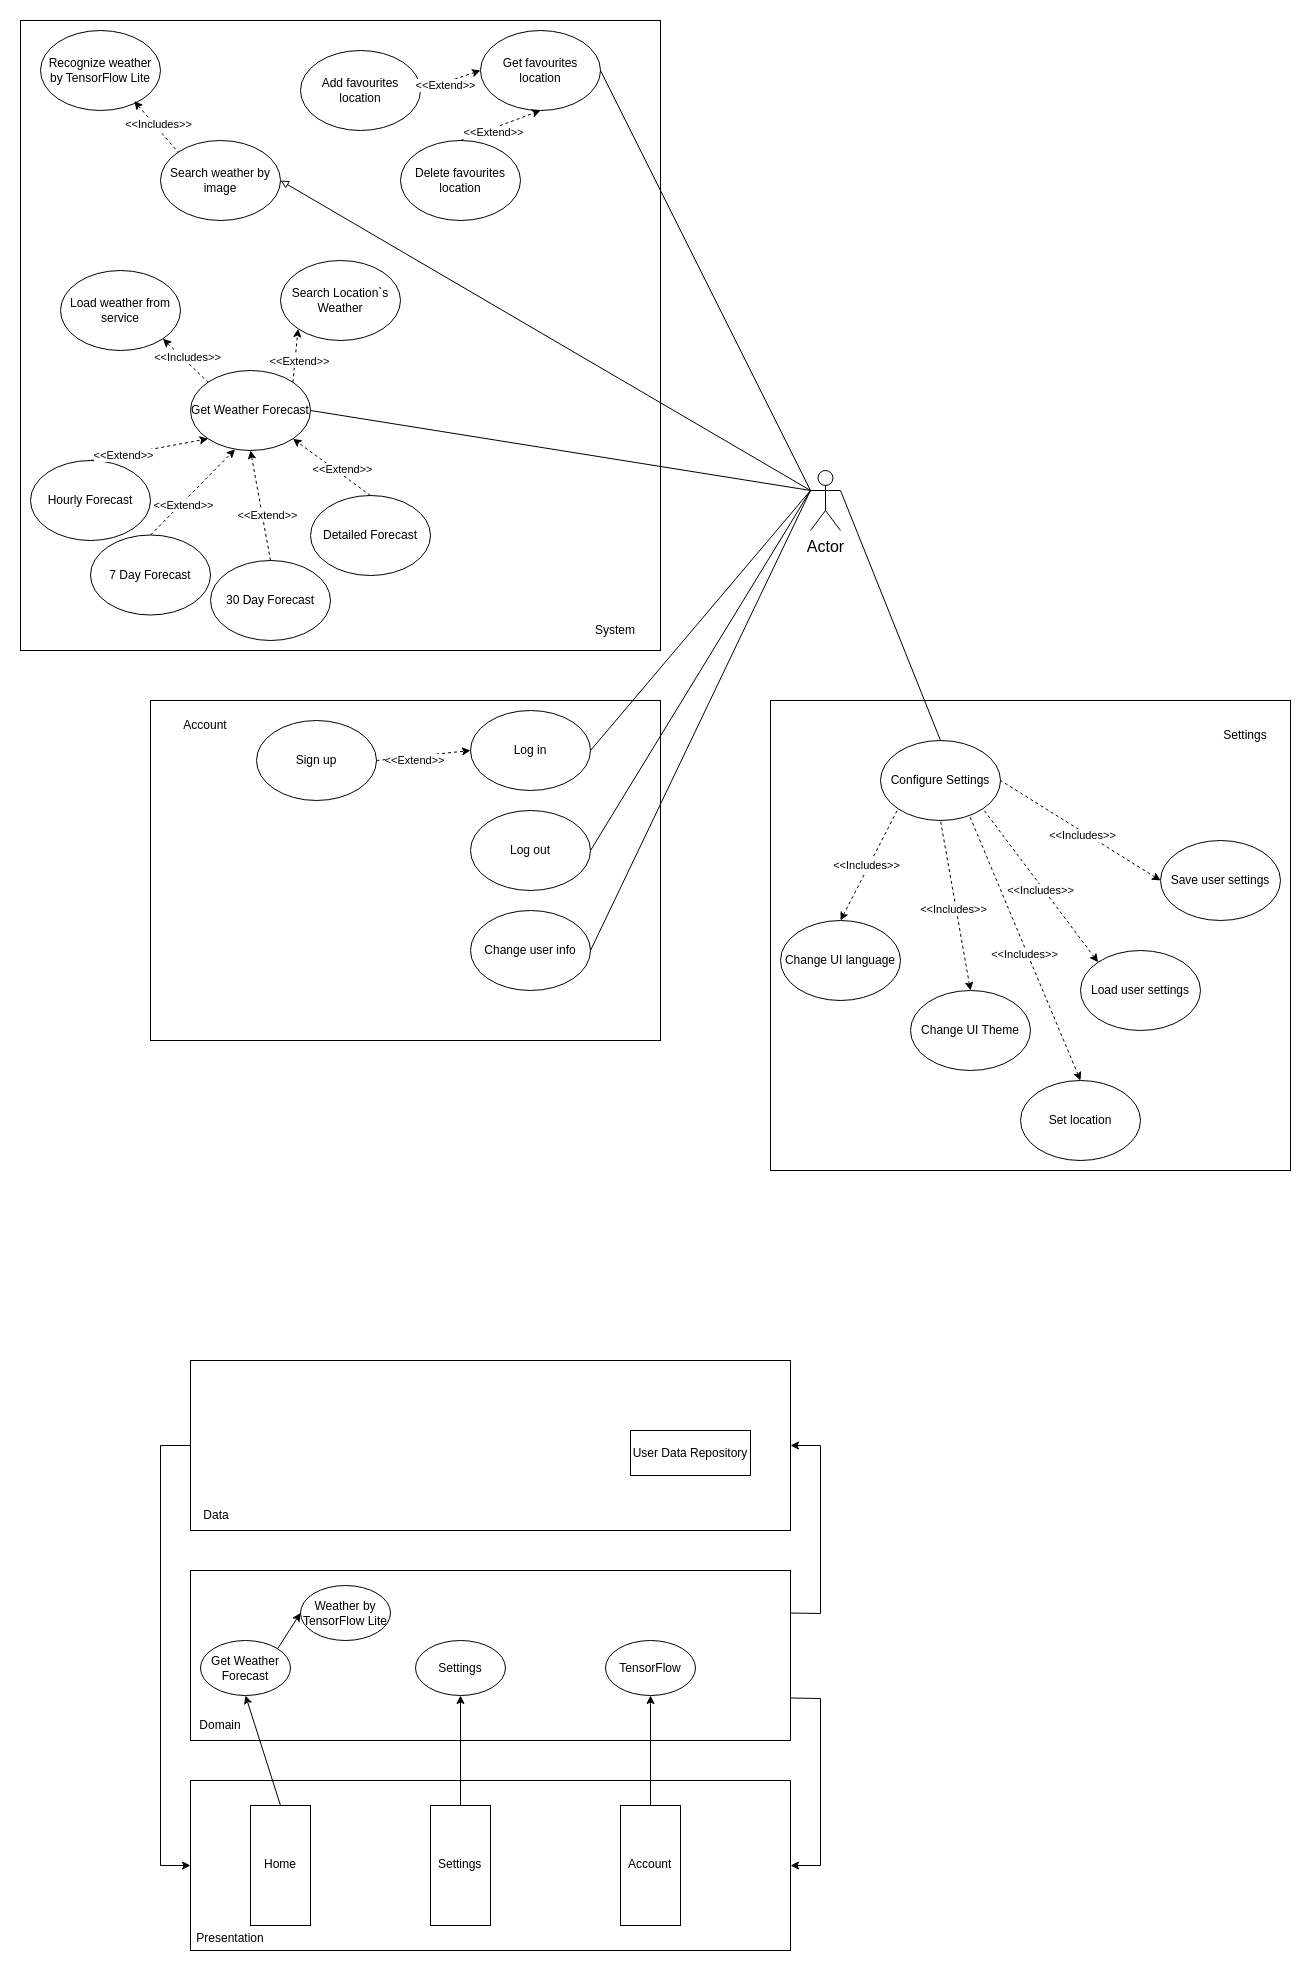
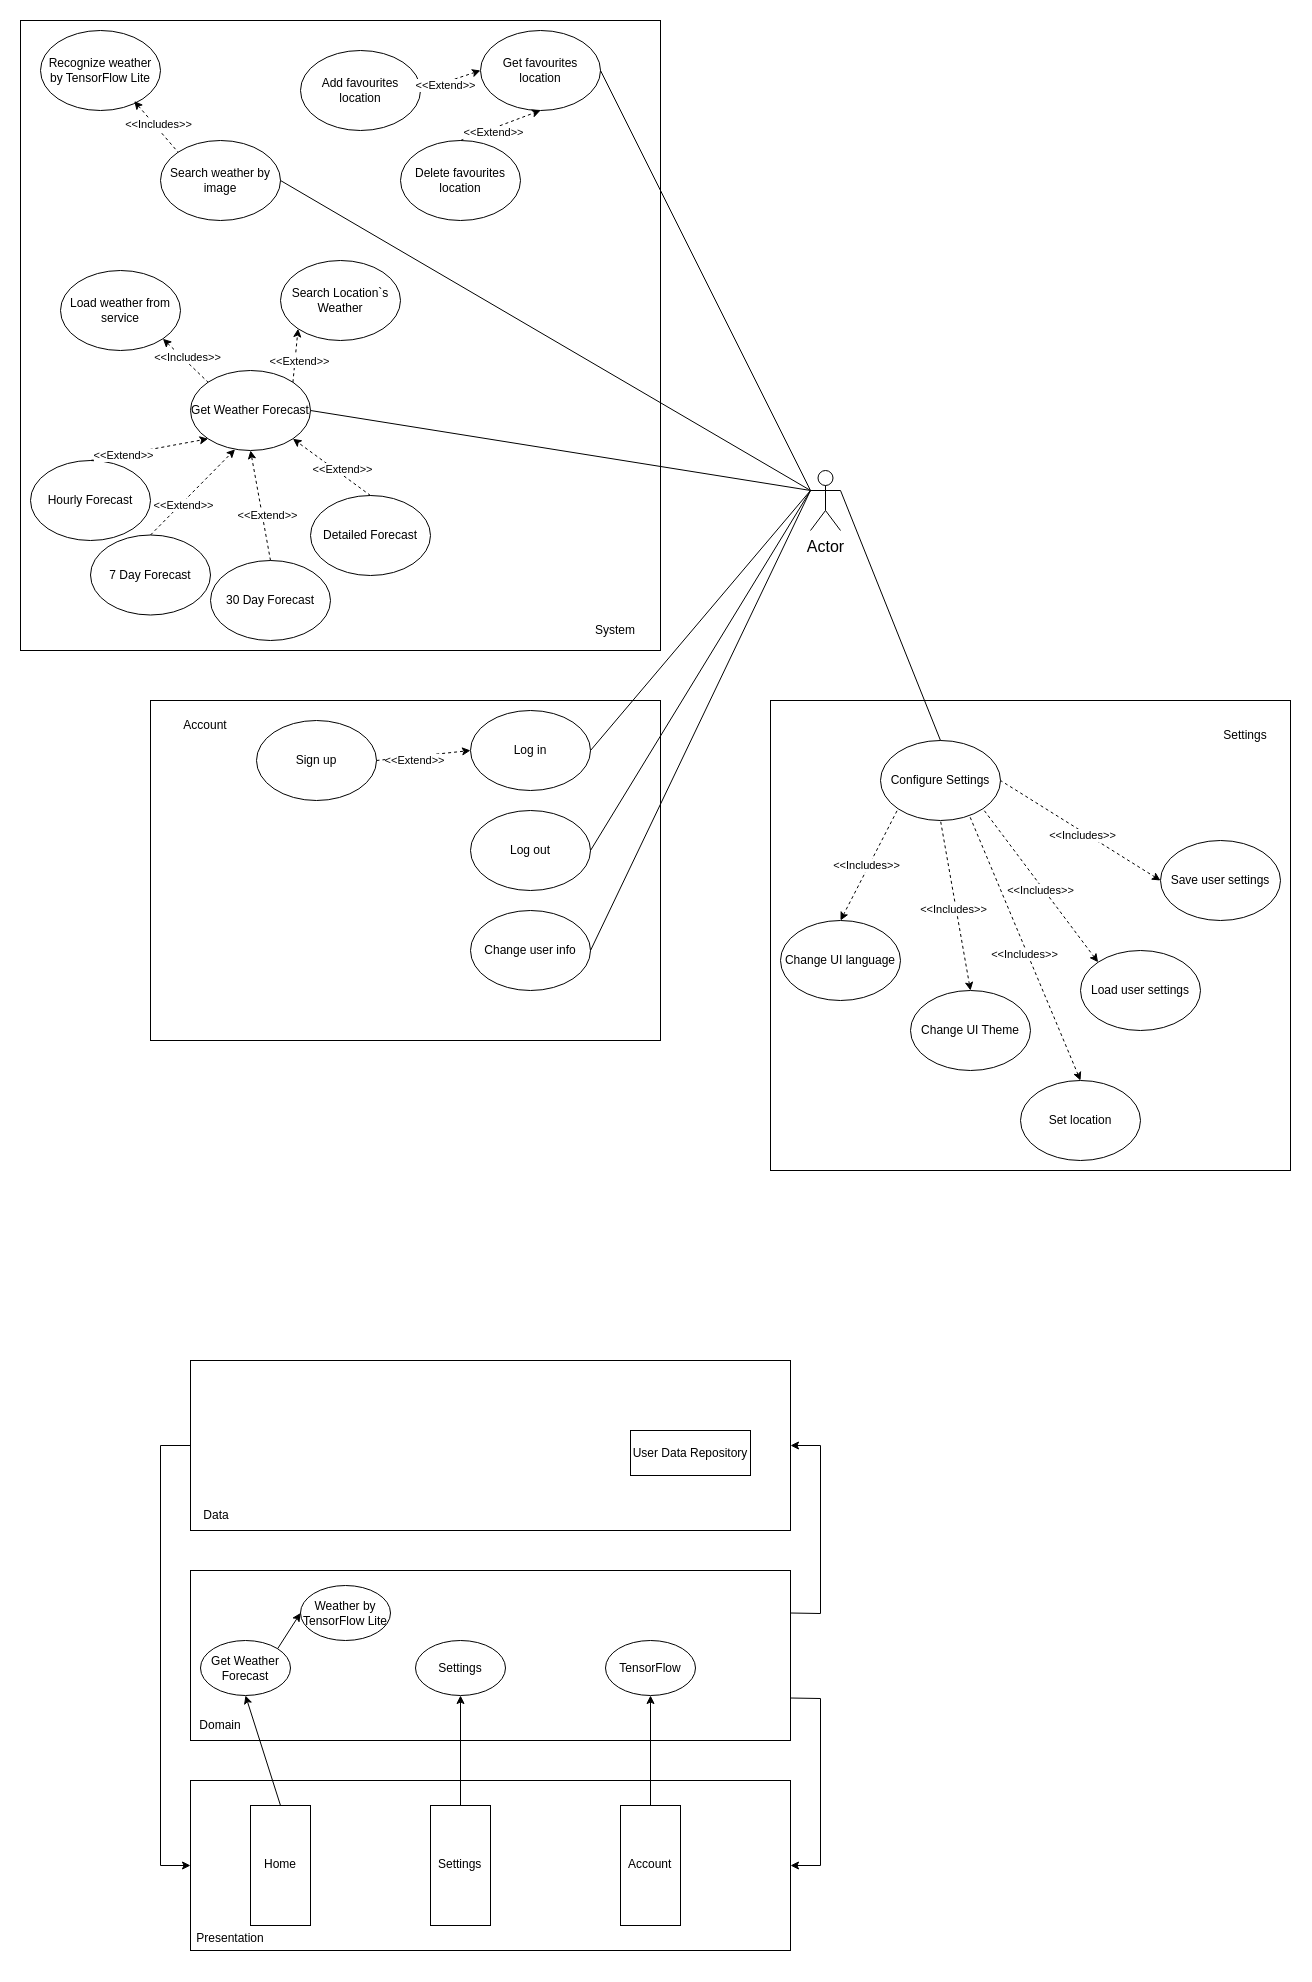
(288, 185) -> (285, 183)
